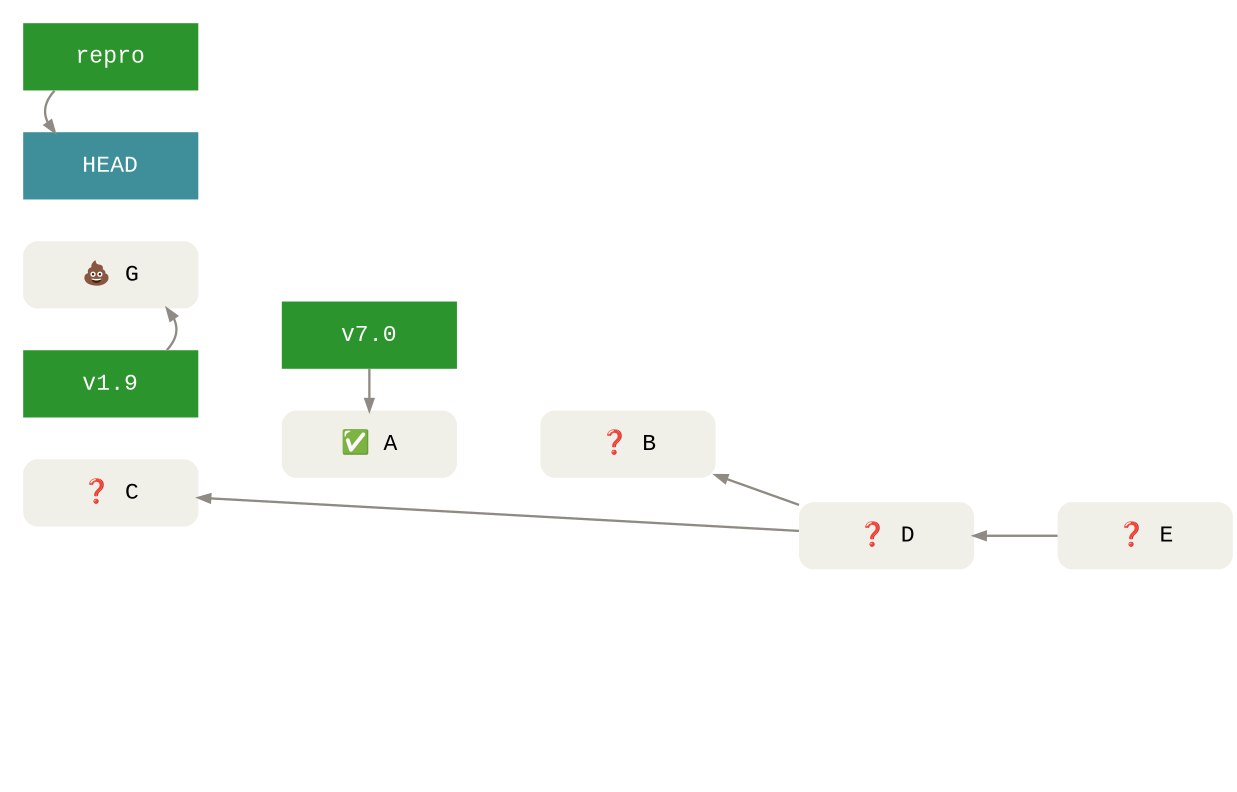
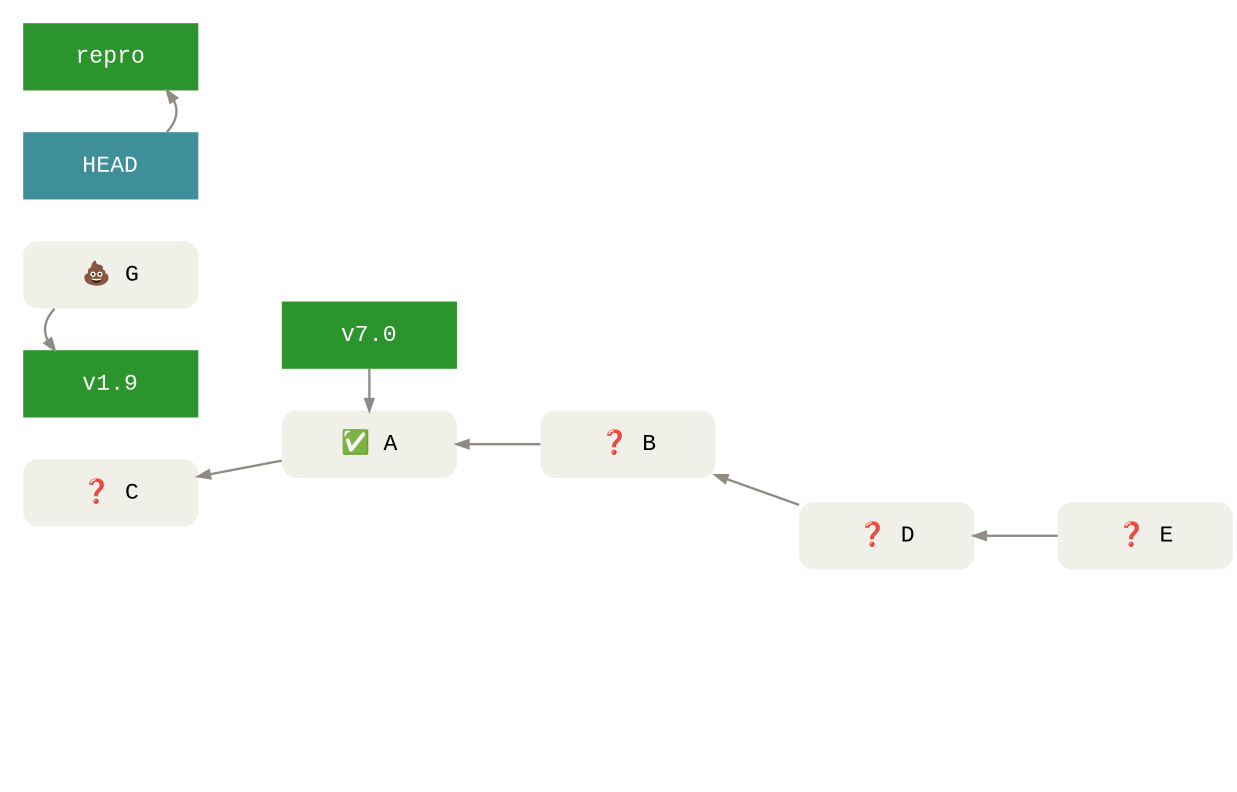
(46, 106) -> (176, 117)
(176, 335) -> (46, 324)
none -> (505, 444)
(505, 515) -> (246, 467)
